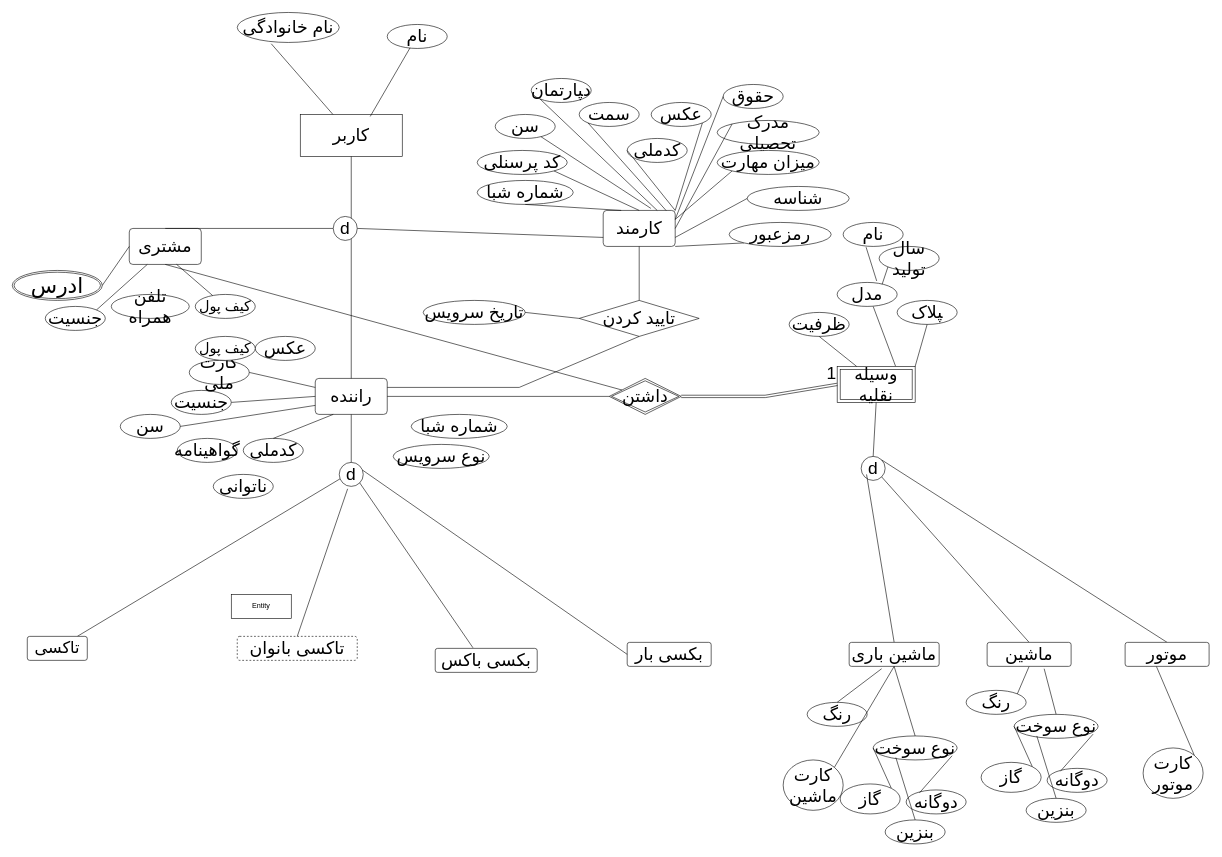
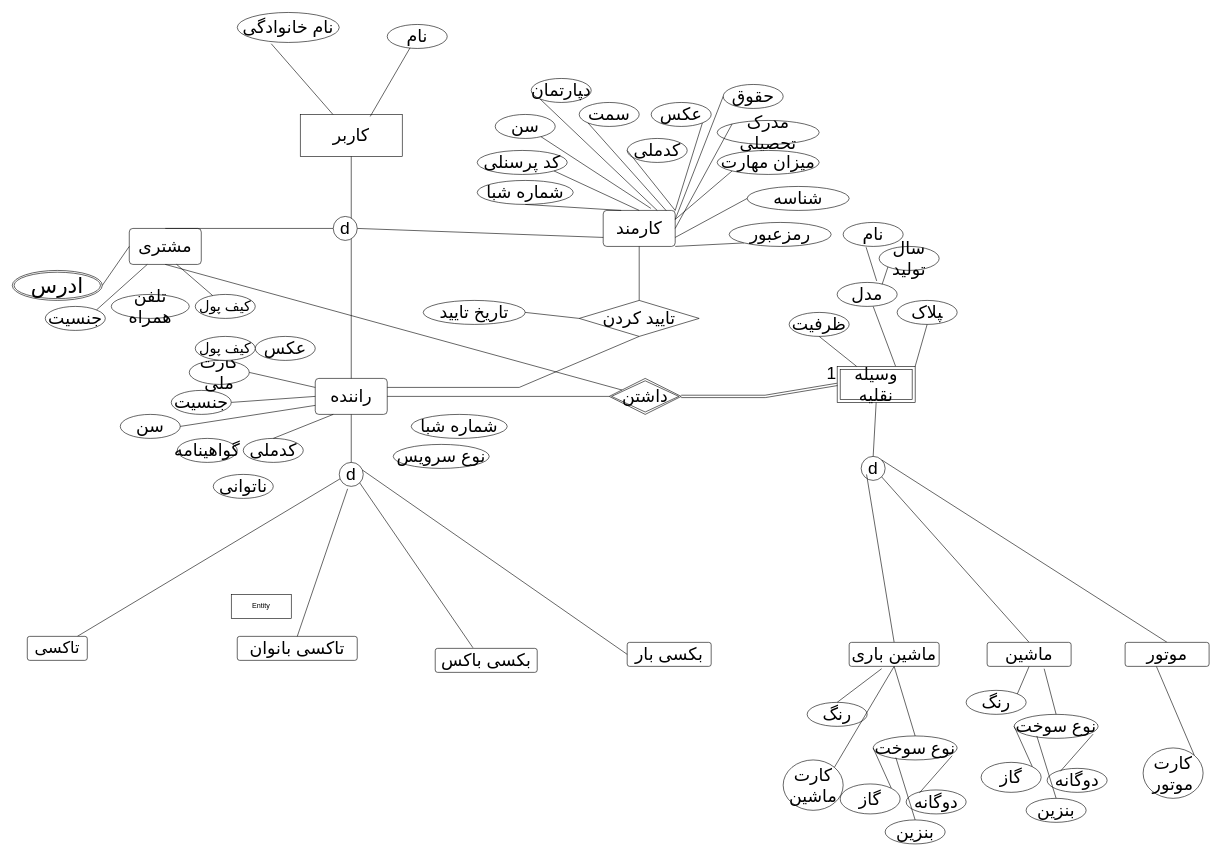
(474, 312) -> (474, 312)
(297, 648) -> (297, 648)
